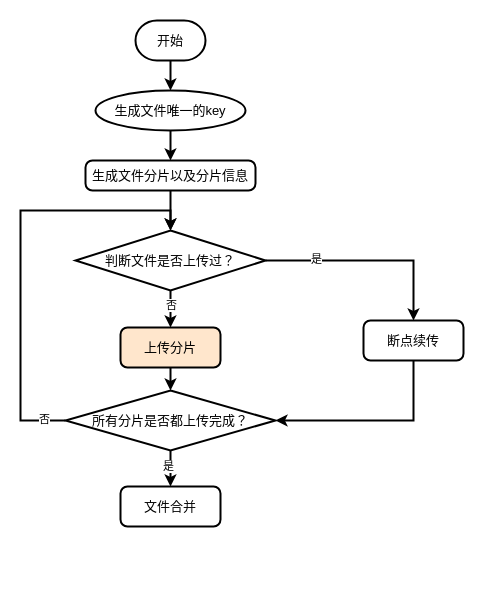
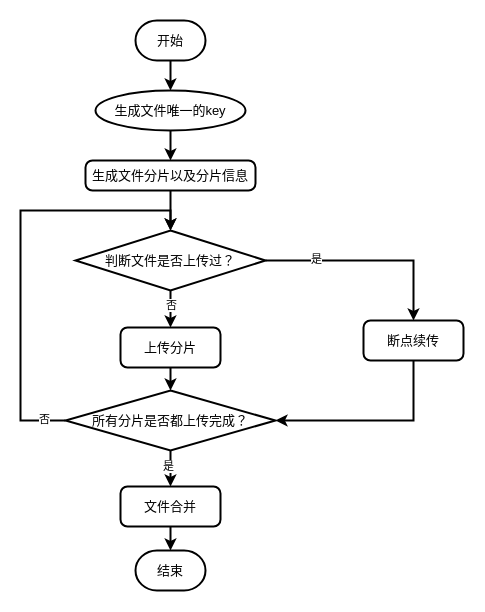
(171, 348) -> (171, 348)
none -> (171, 534)
none -> (171, 571)
